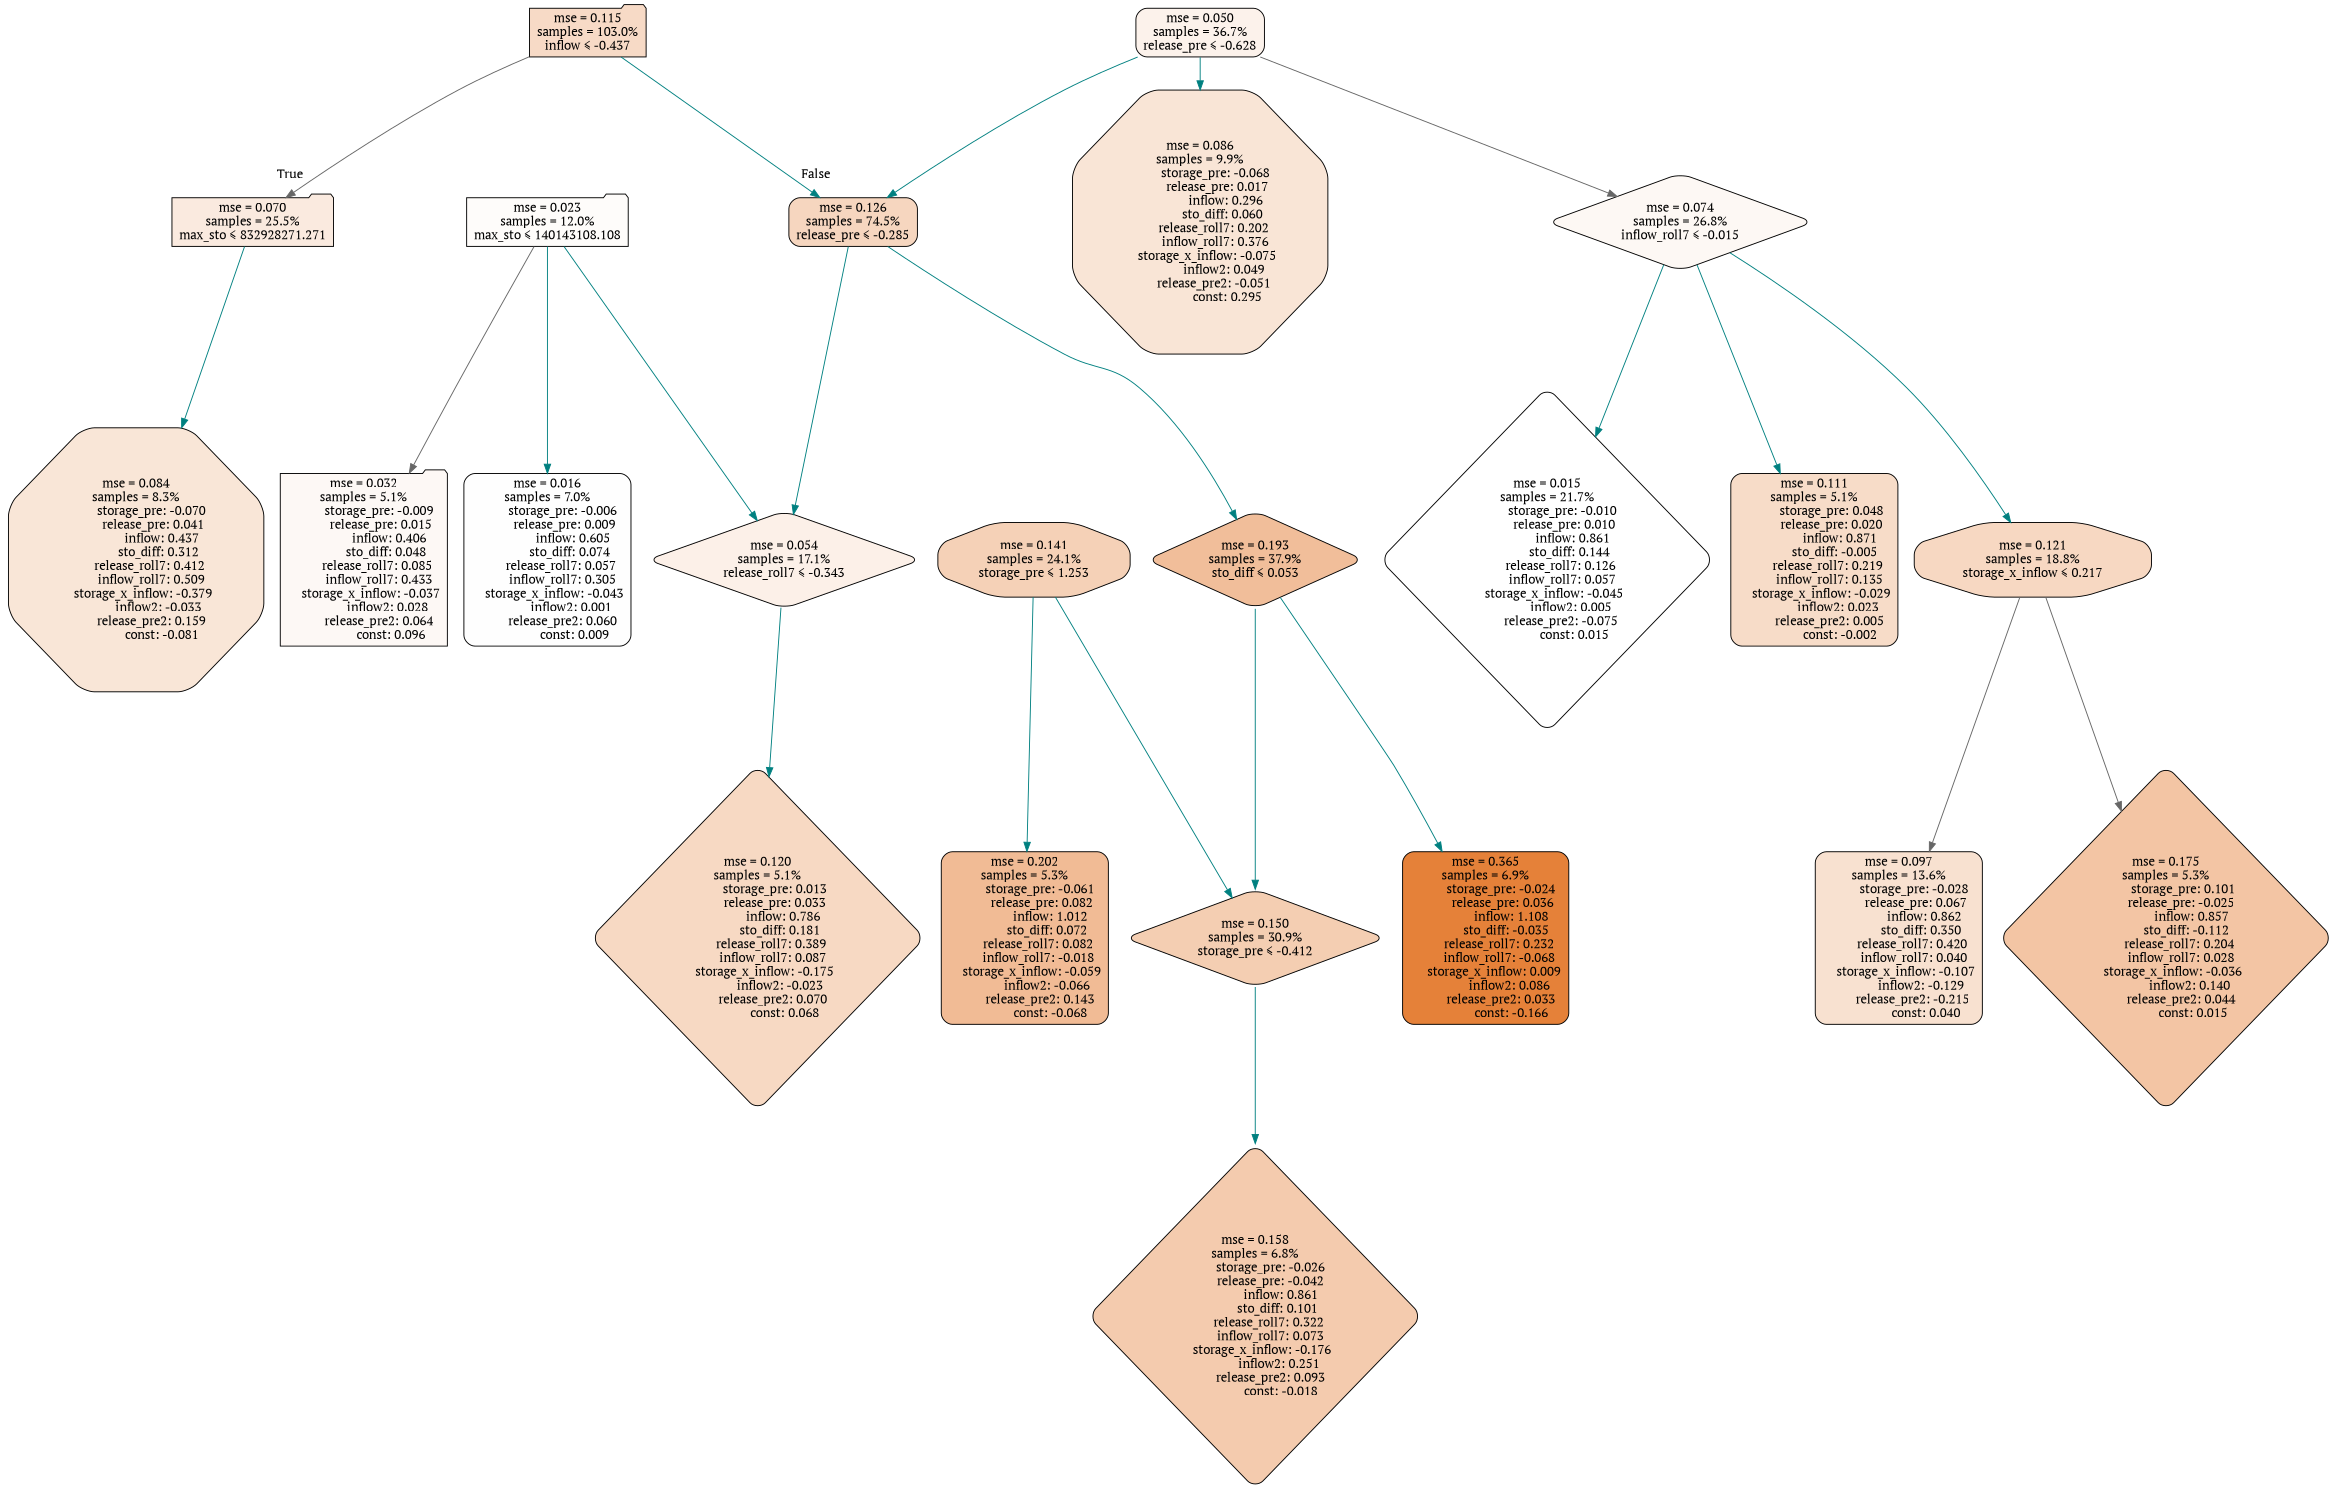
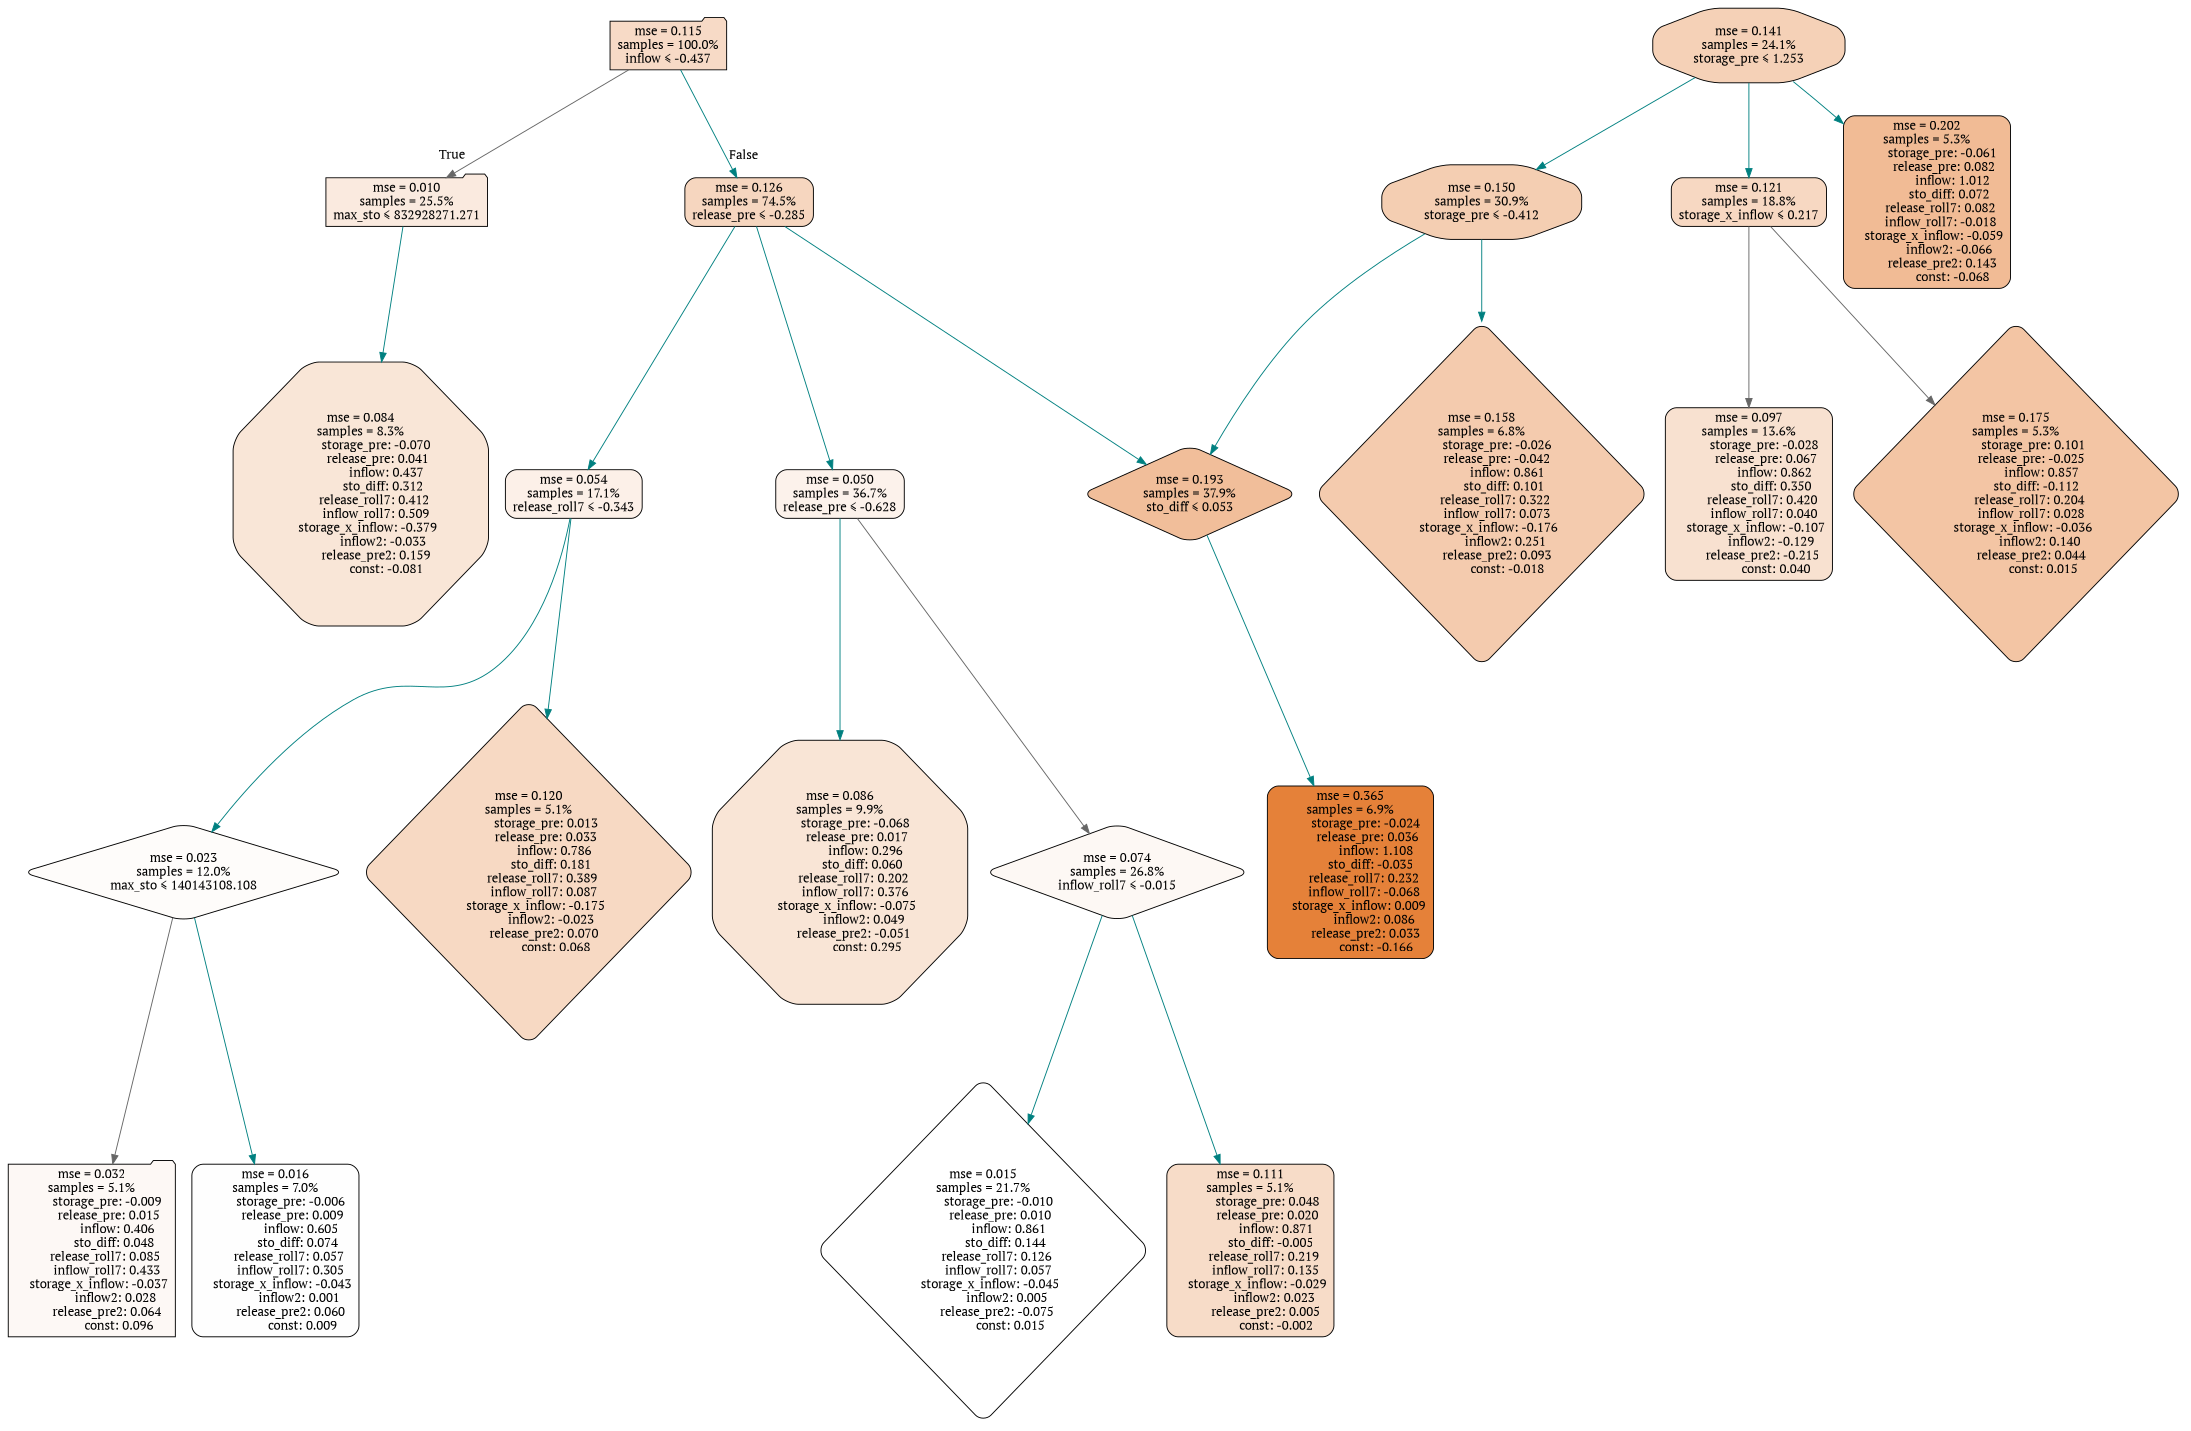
(588, 33) -> (668, 45)
(1013, 118) -> (793, 343)
(253, 222) -> (407, 202)
(547, 222) -> (184, 872)
(1884, 367) -> (1749, 126)
(658, 380) -> (418, 686)
(784, 560) -> (574, 494)
(2033, 560) -> (1749, 202)
(1255, 744) -> (1304, 324)
(1255, 938) -> (1482, 202)
